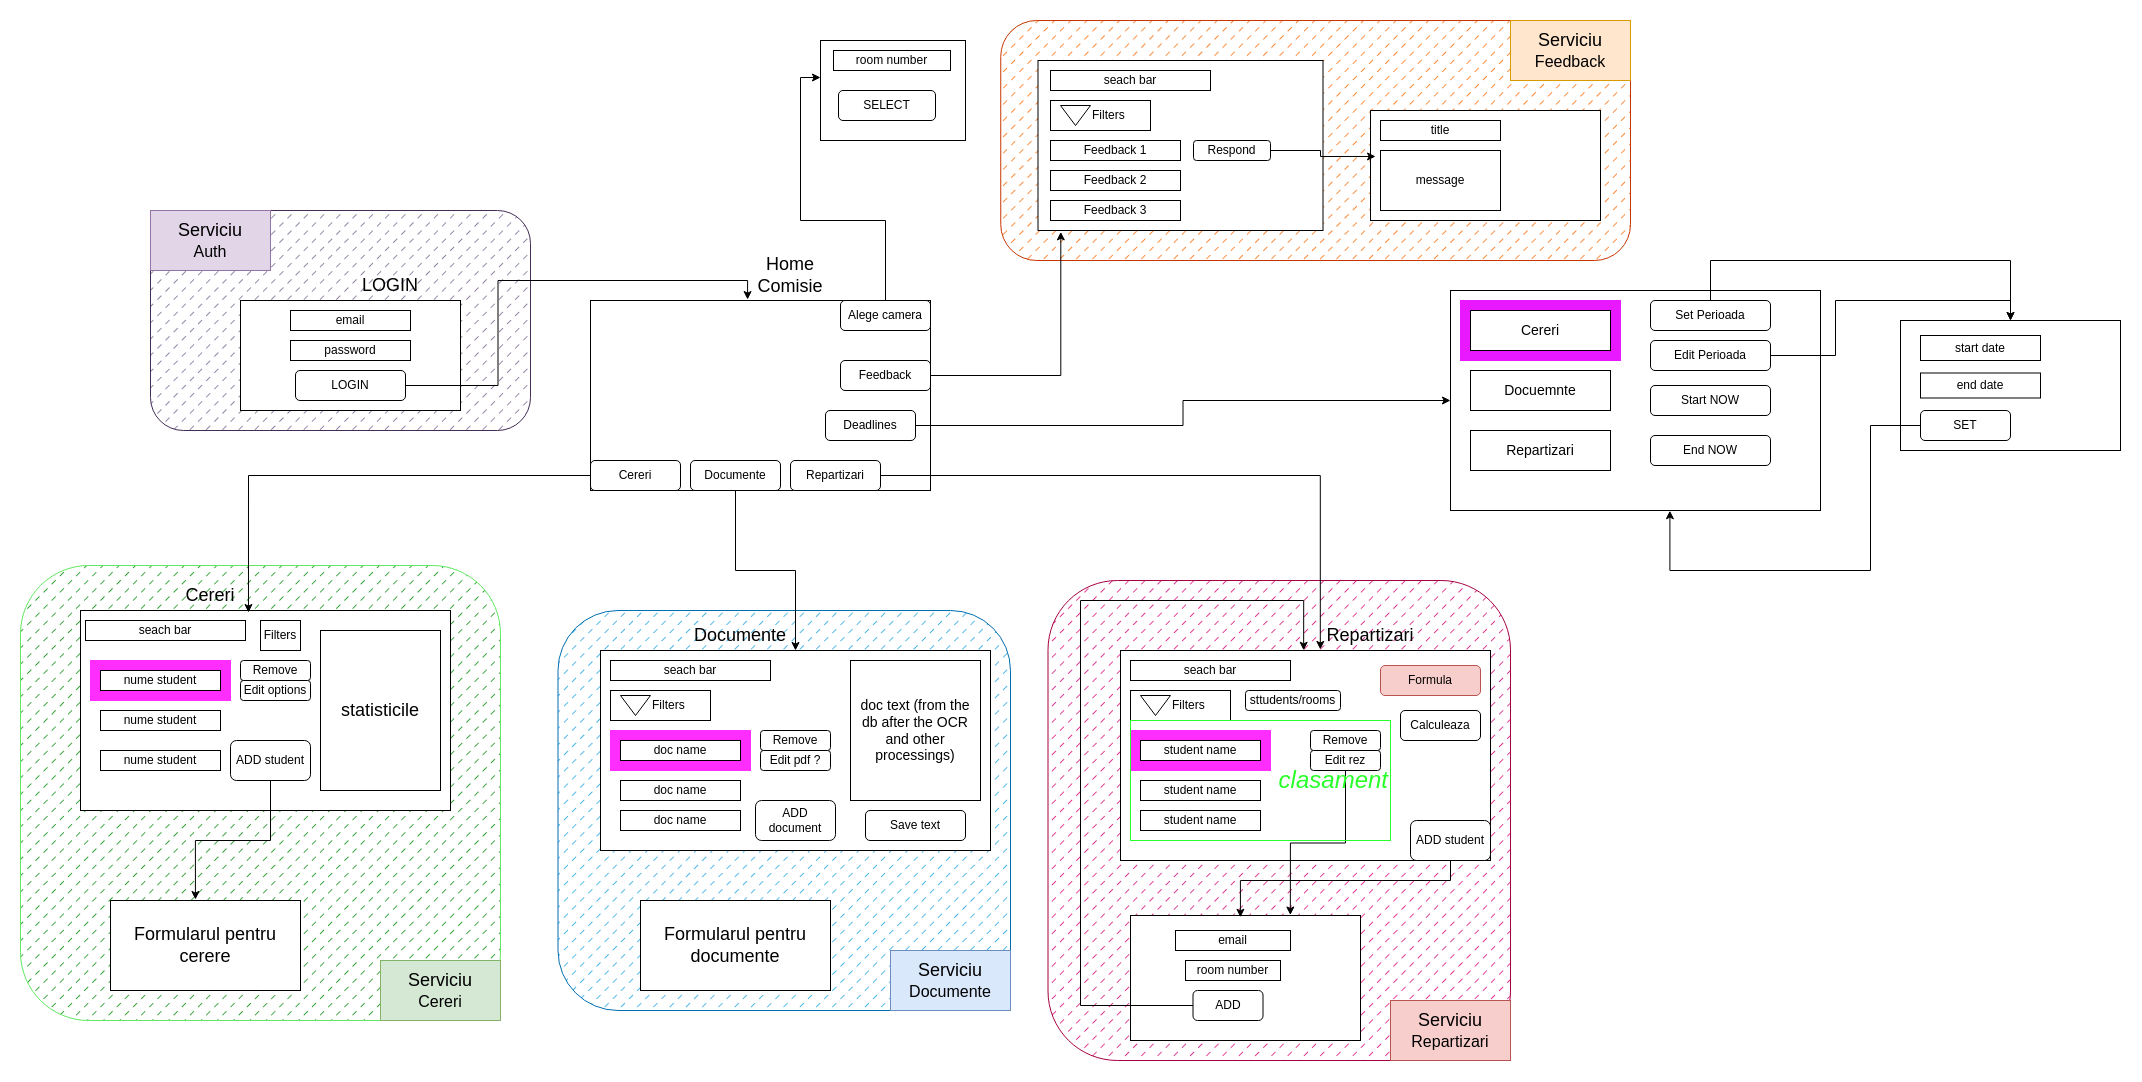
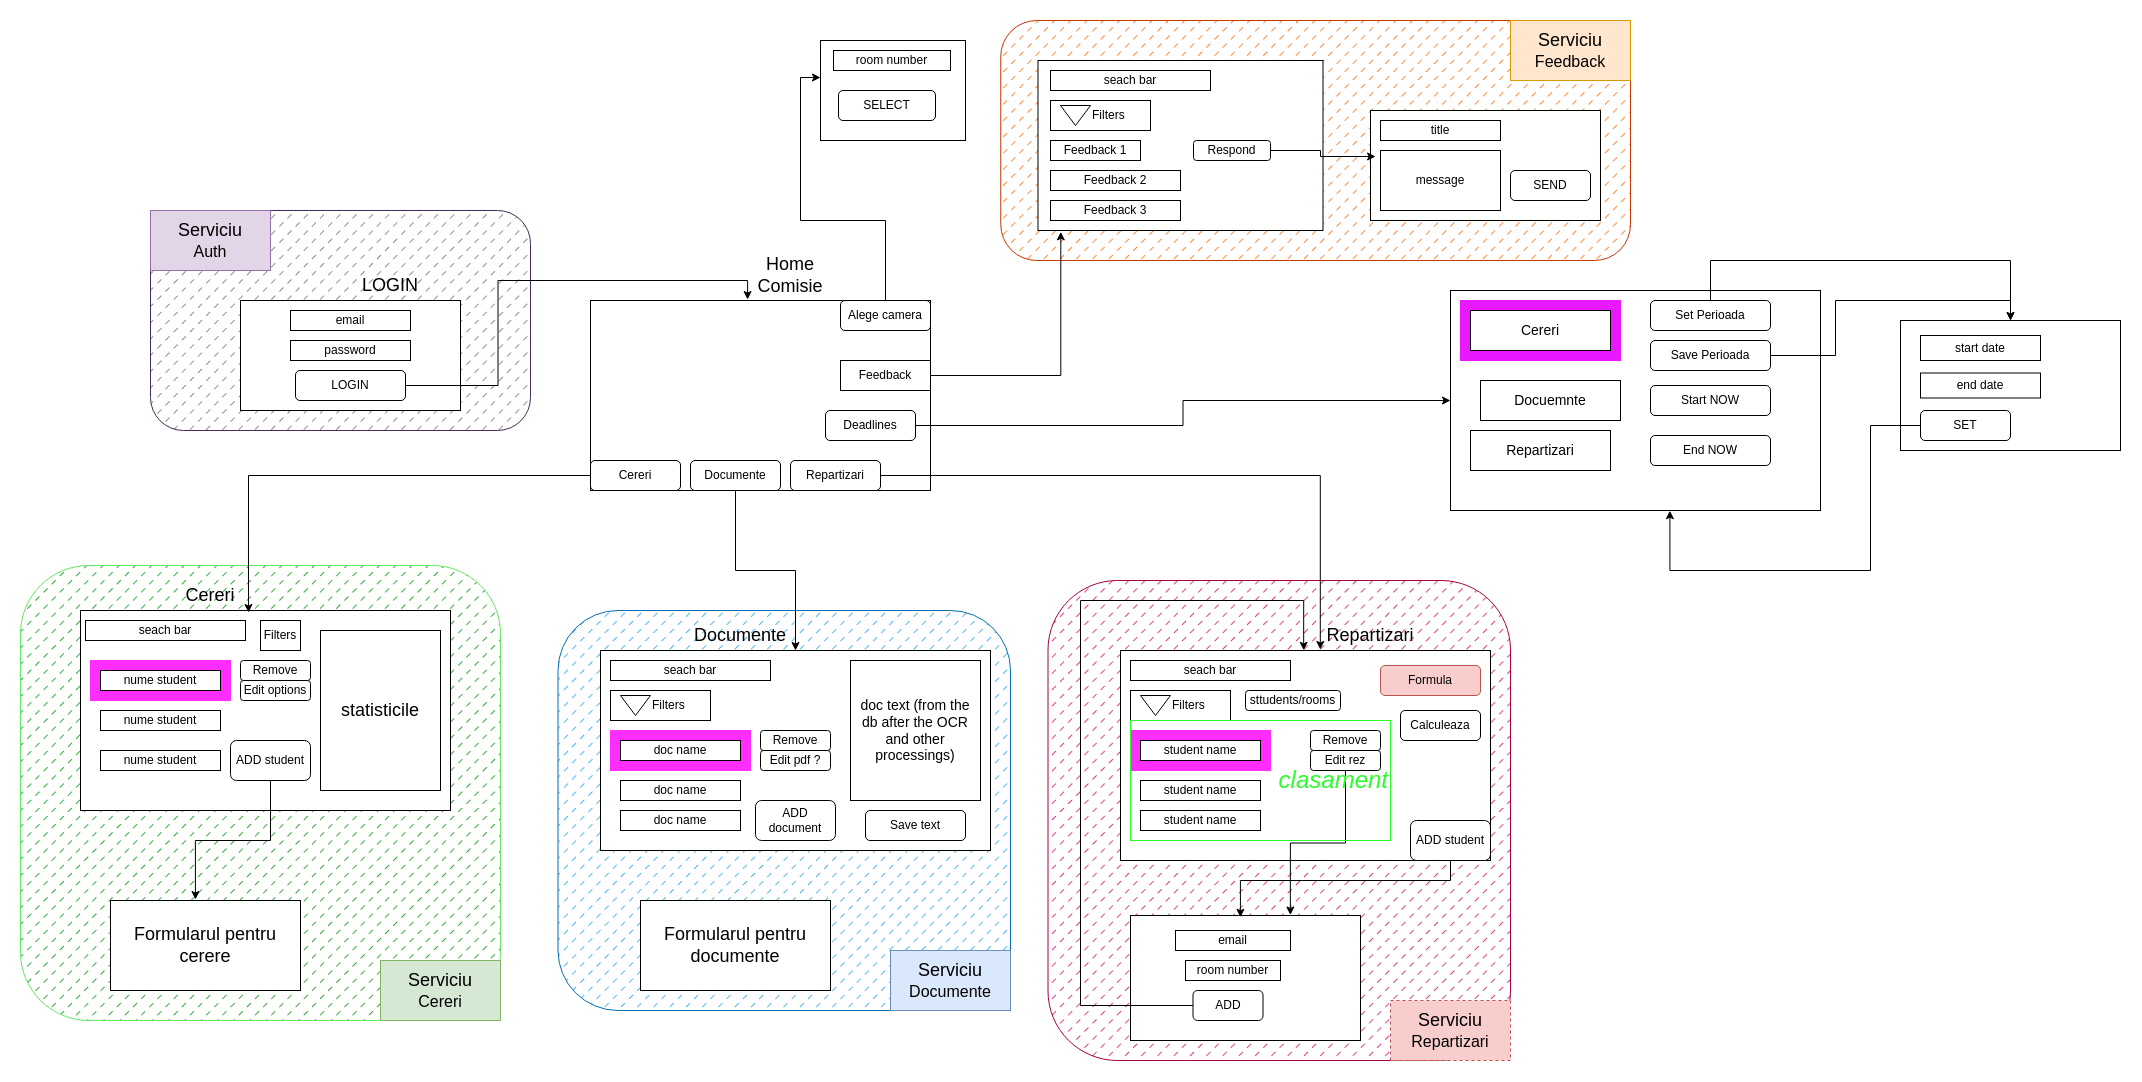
(1116, 151) -> (1096, 151)
none -> (1551, 186)
(1711, 356) -> (1711, 356)
(886, 376) -> (886, 376)
(1541, 391) -> (1551, 401)
(1451, 1031) -> (1451, 1031)
